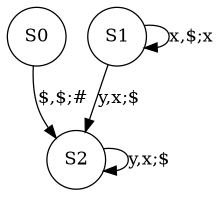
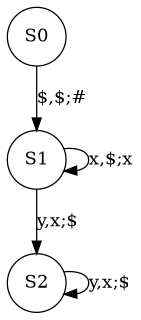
(35, 98) -> (37, 92)
